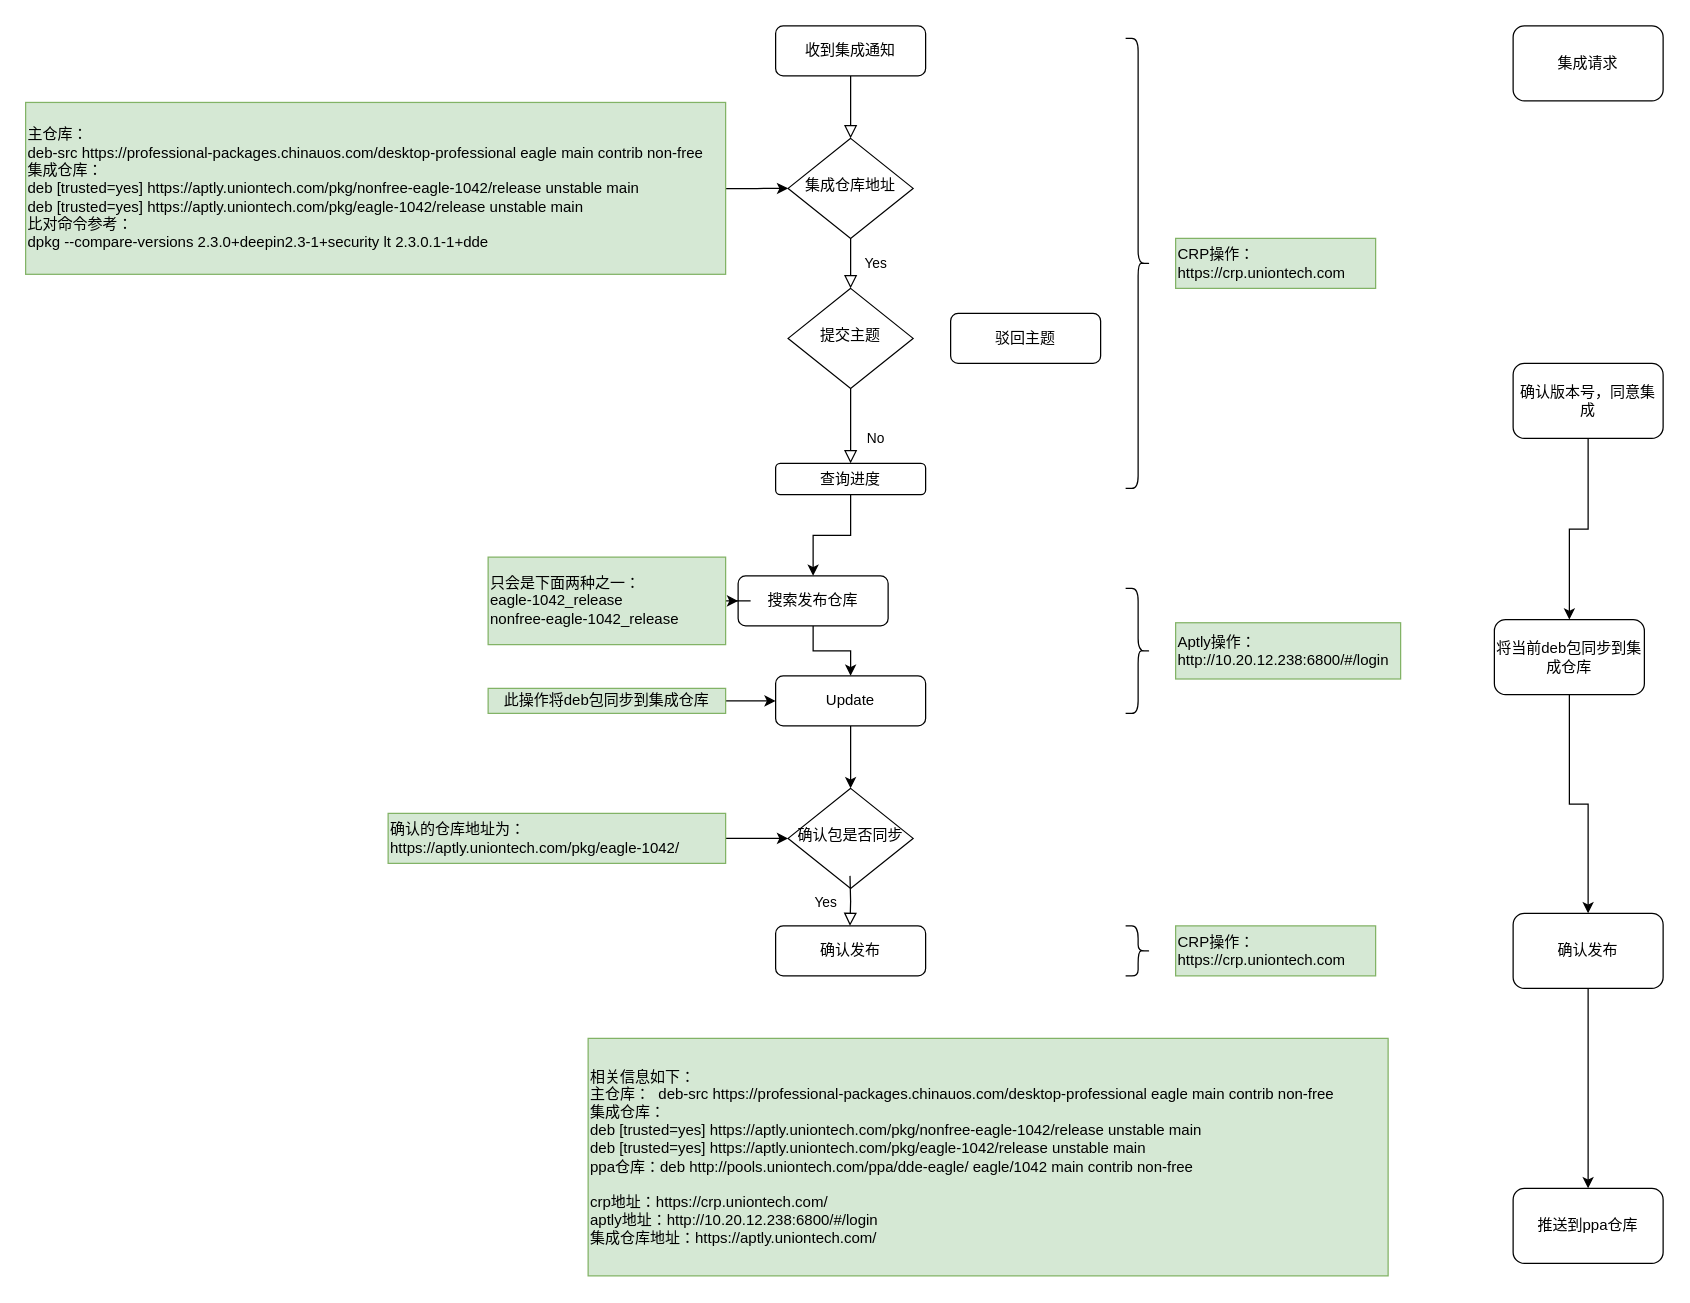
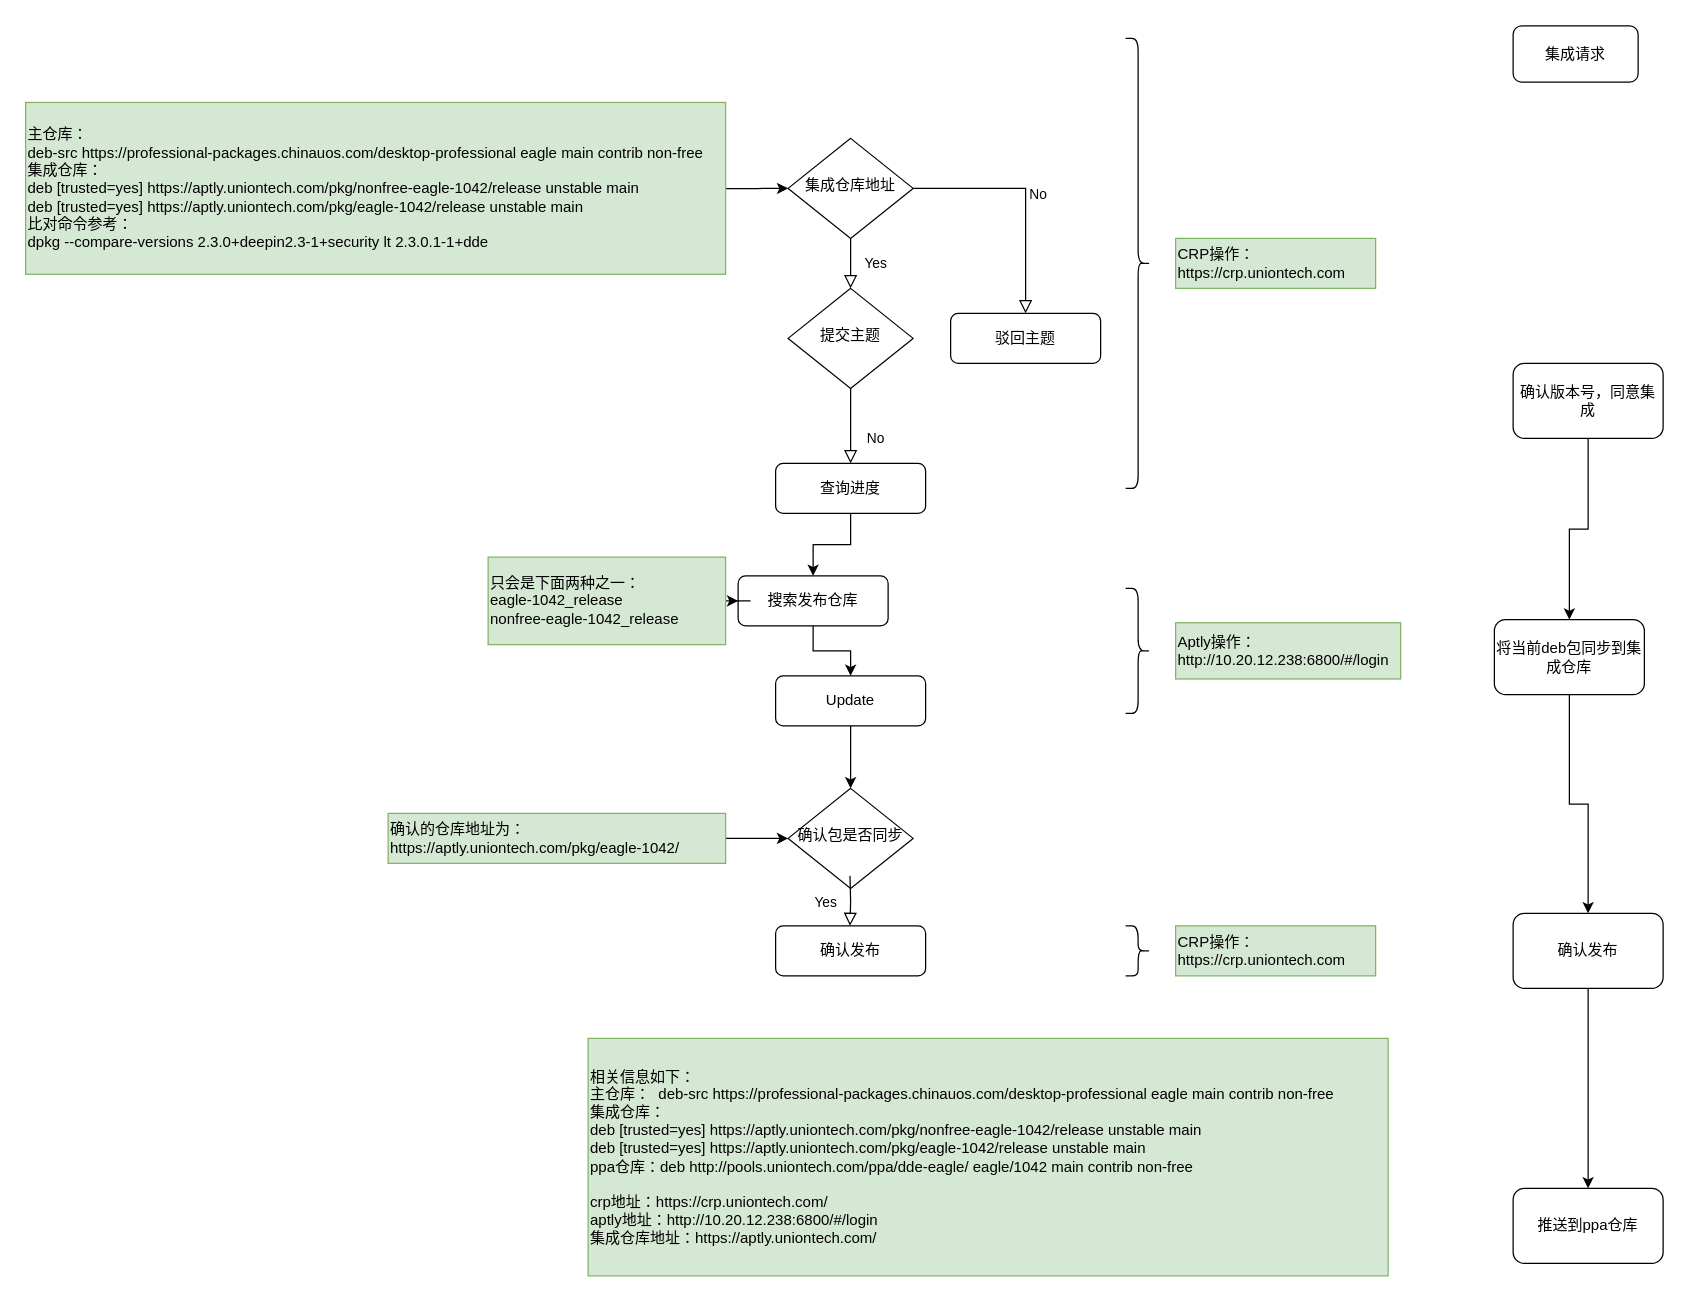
(851, 51) -> none
(1588, 63) -> (1576, 54)
(851, 100) -> none
none -> (1026, 188)
(851, 479) -> (851, 488)
(607, 701) -> none
(747, 701) -> none
